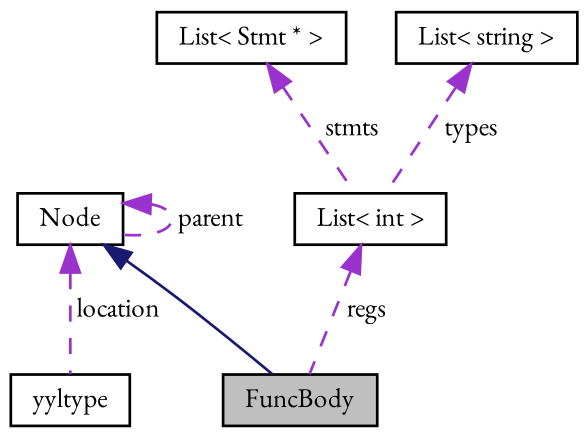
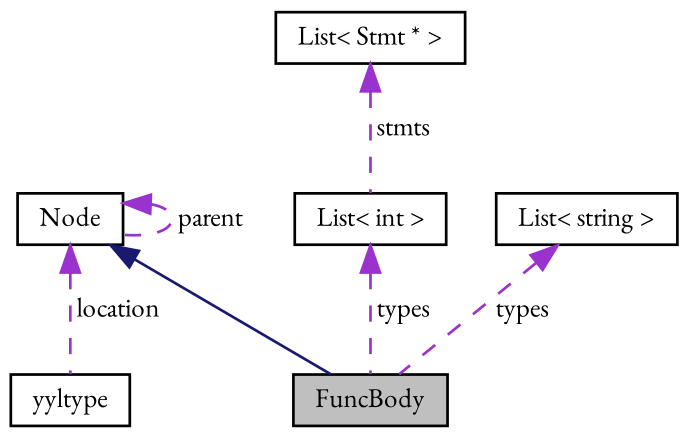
(421, 140) -> (468, 319)
(364, 310) -> (400, 310)
